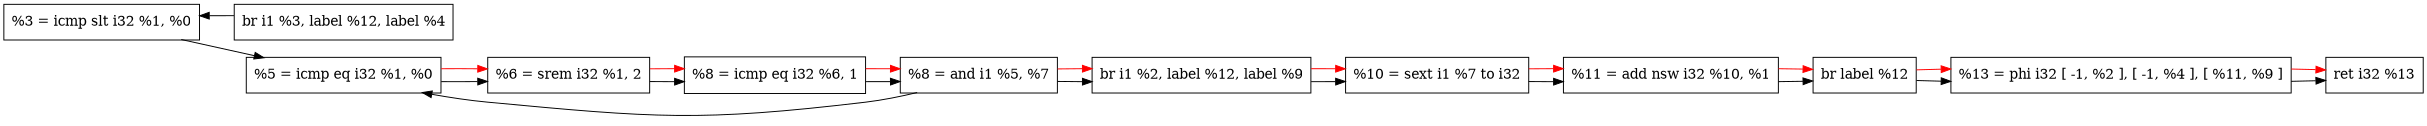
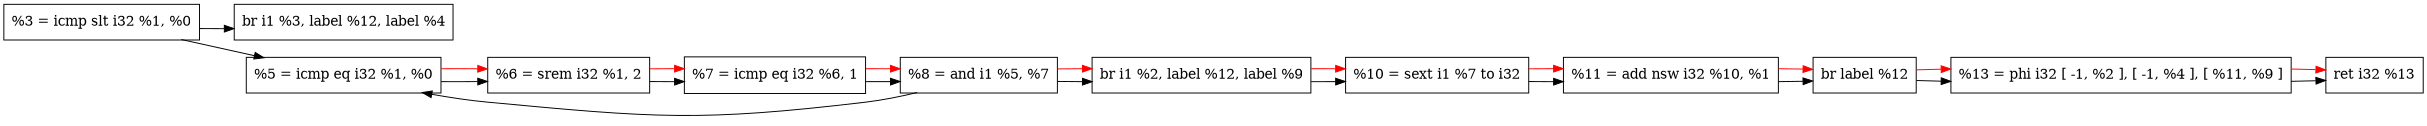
(222, 16) -> (212, 29)
(775, 75) -> (775, 75)
